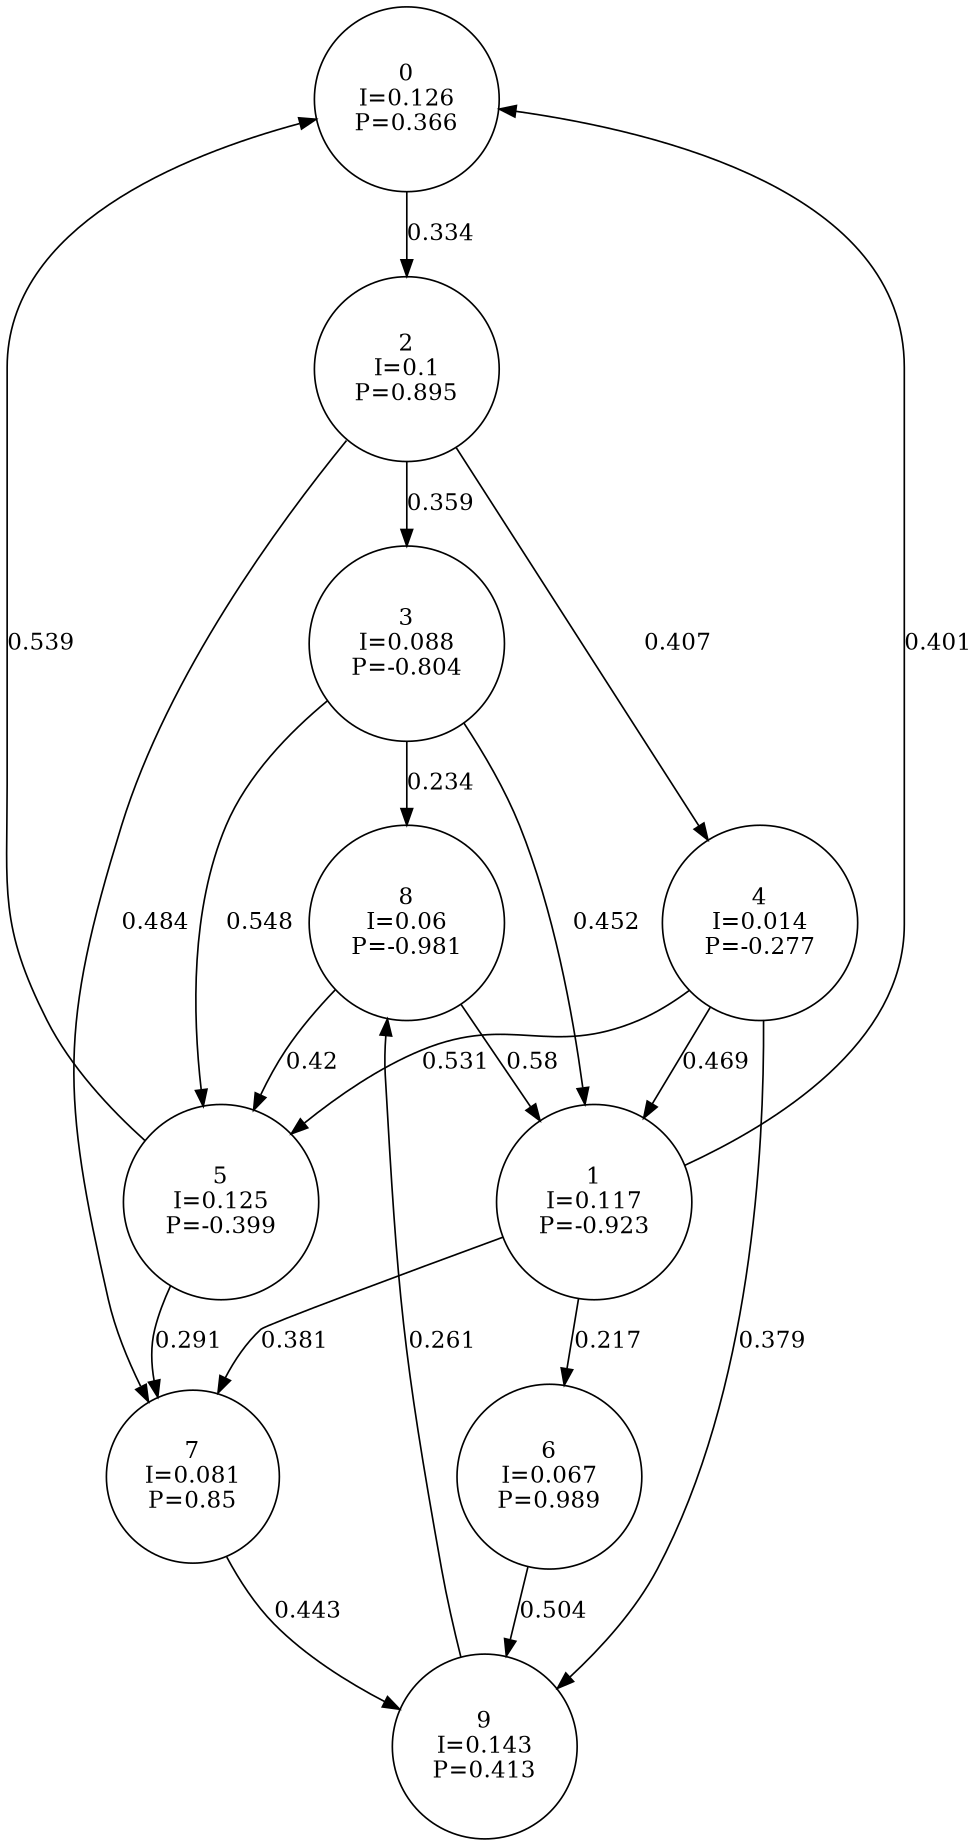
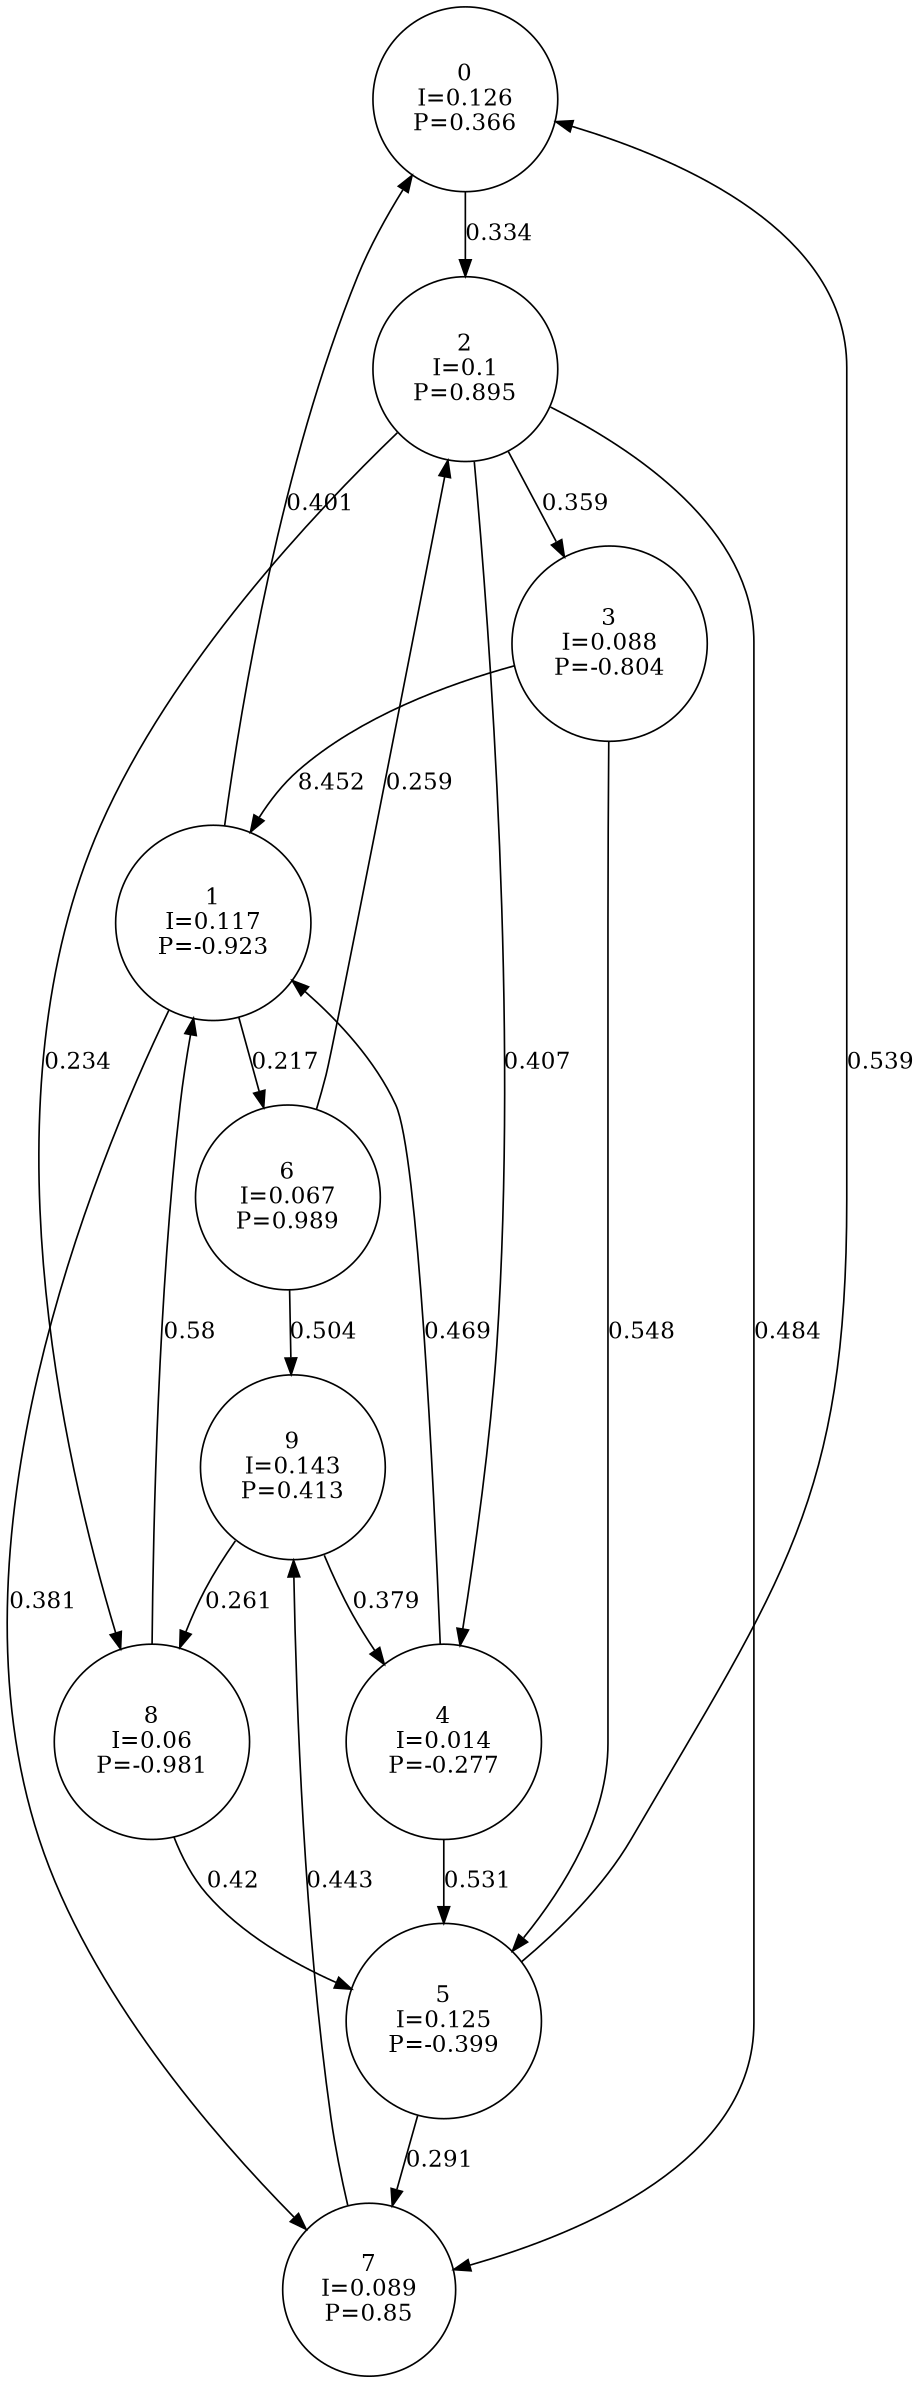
(407, 775) -> (55, 983)
none -> (383, 793)
(607, 923) -> (332, 783)
(728, 1369) -> (347, 1604)
(193, 1477) -> (369, 2290)
